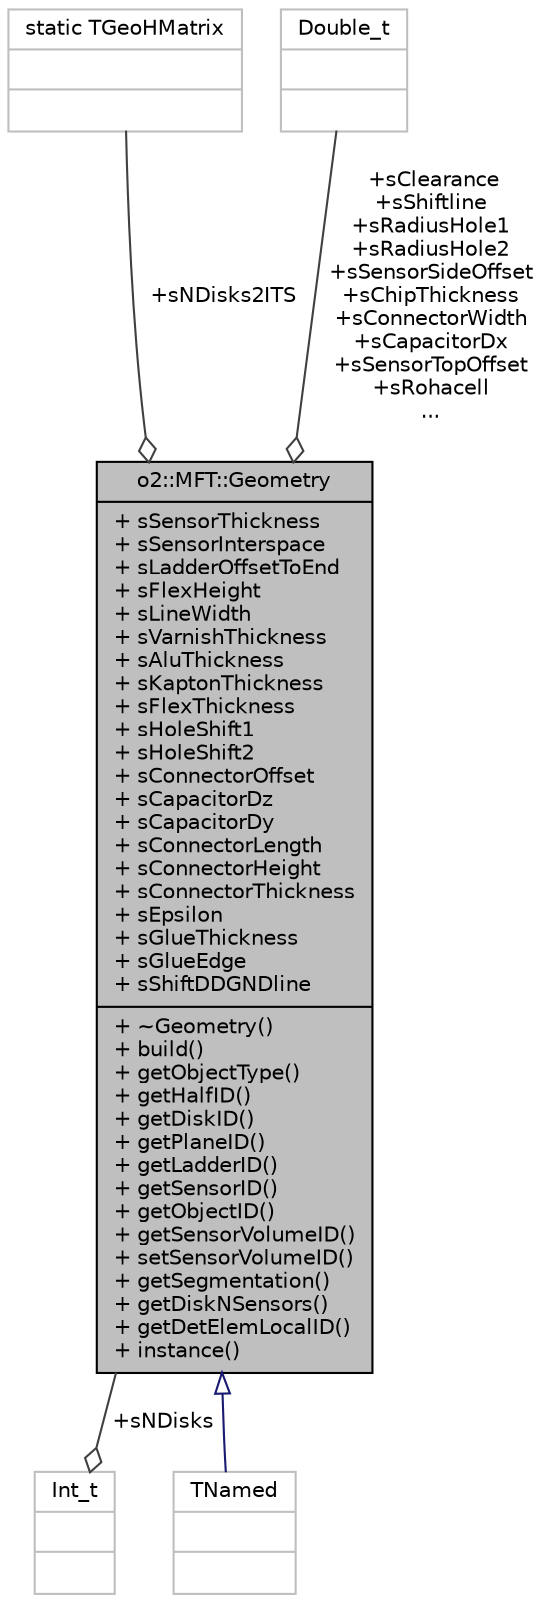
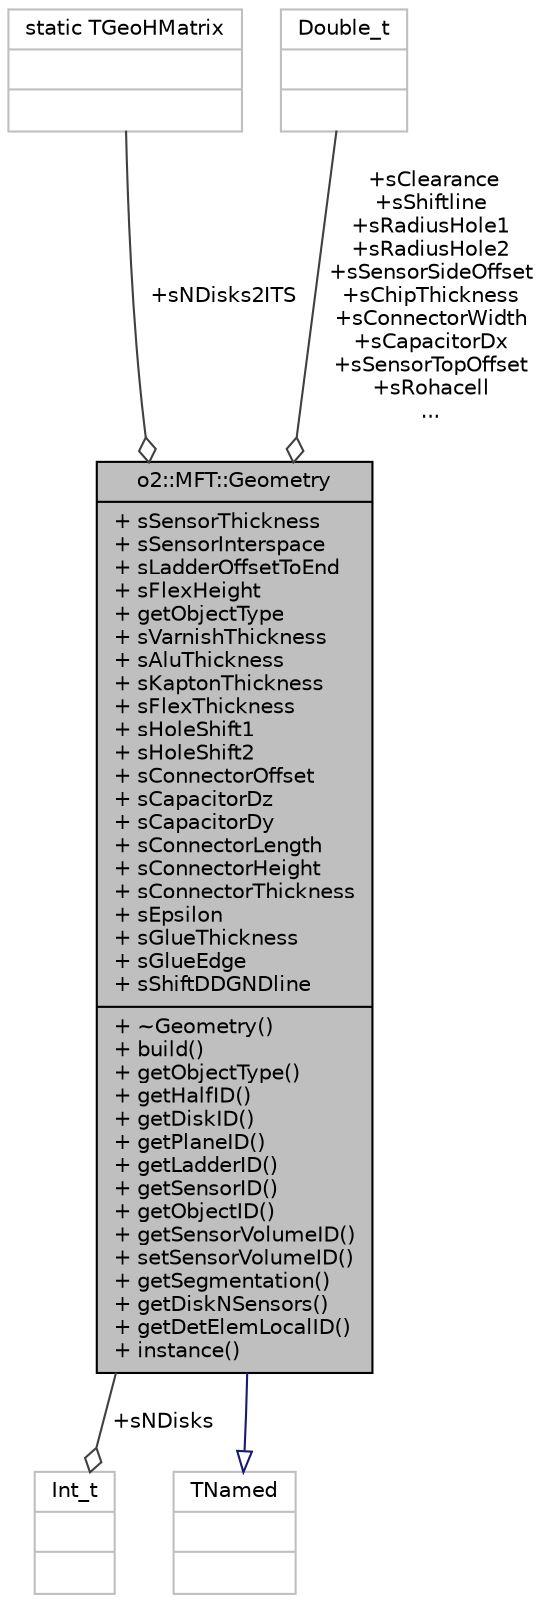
(183, 614) -> (200, 614)
(224, 1433) -> (246, 1412)
